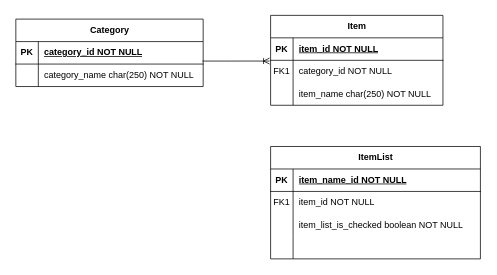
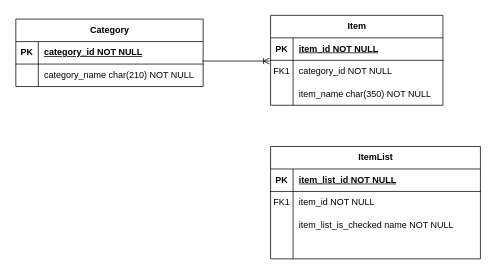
(121, 75) -> (121, 75)
(365, 94) -> (365, 94)
(347, 180) -> (345, 180)
(383, 225) -> (376, 225)
